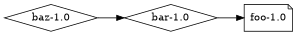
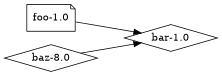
(51, 18) -> (51, 58)
(227, 18) -> (105, 27)
